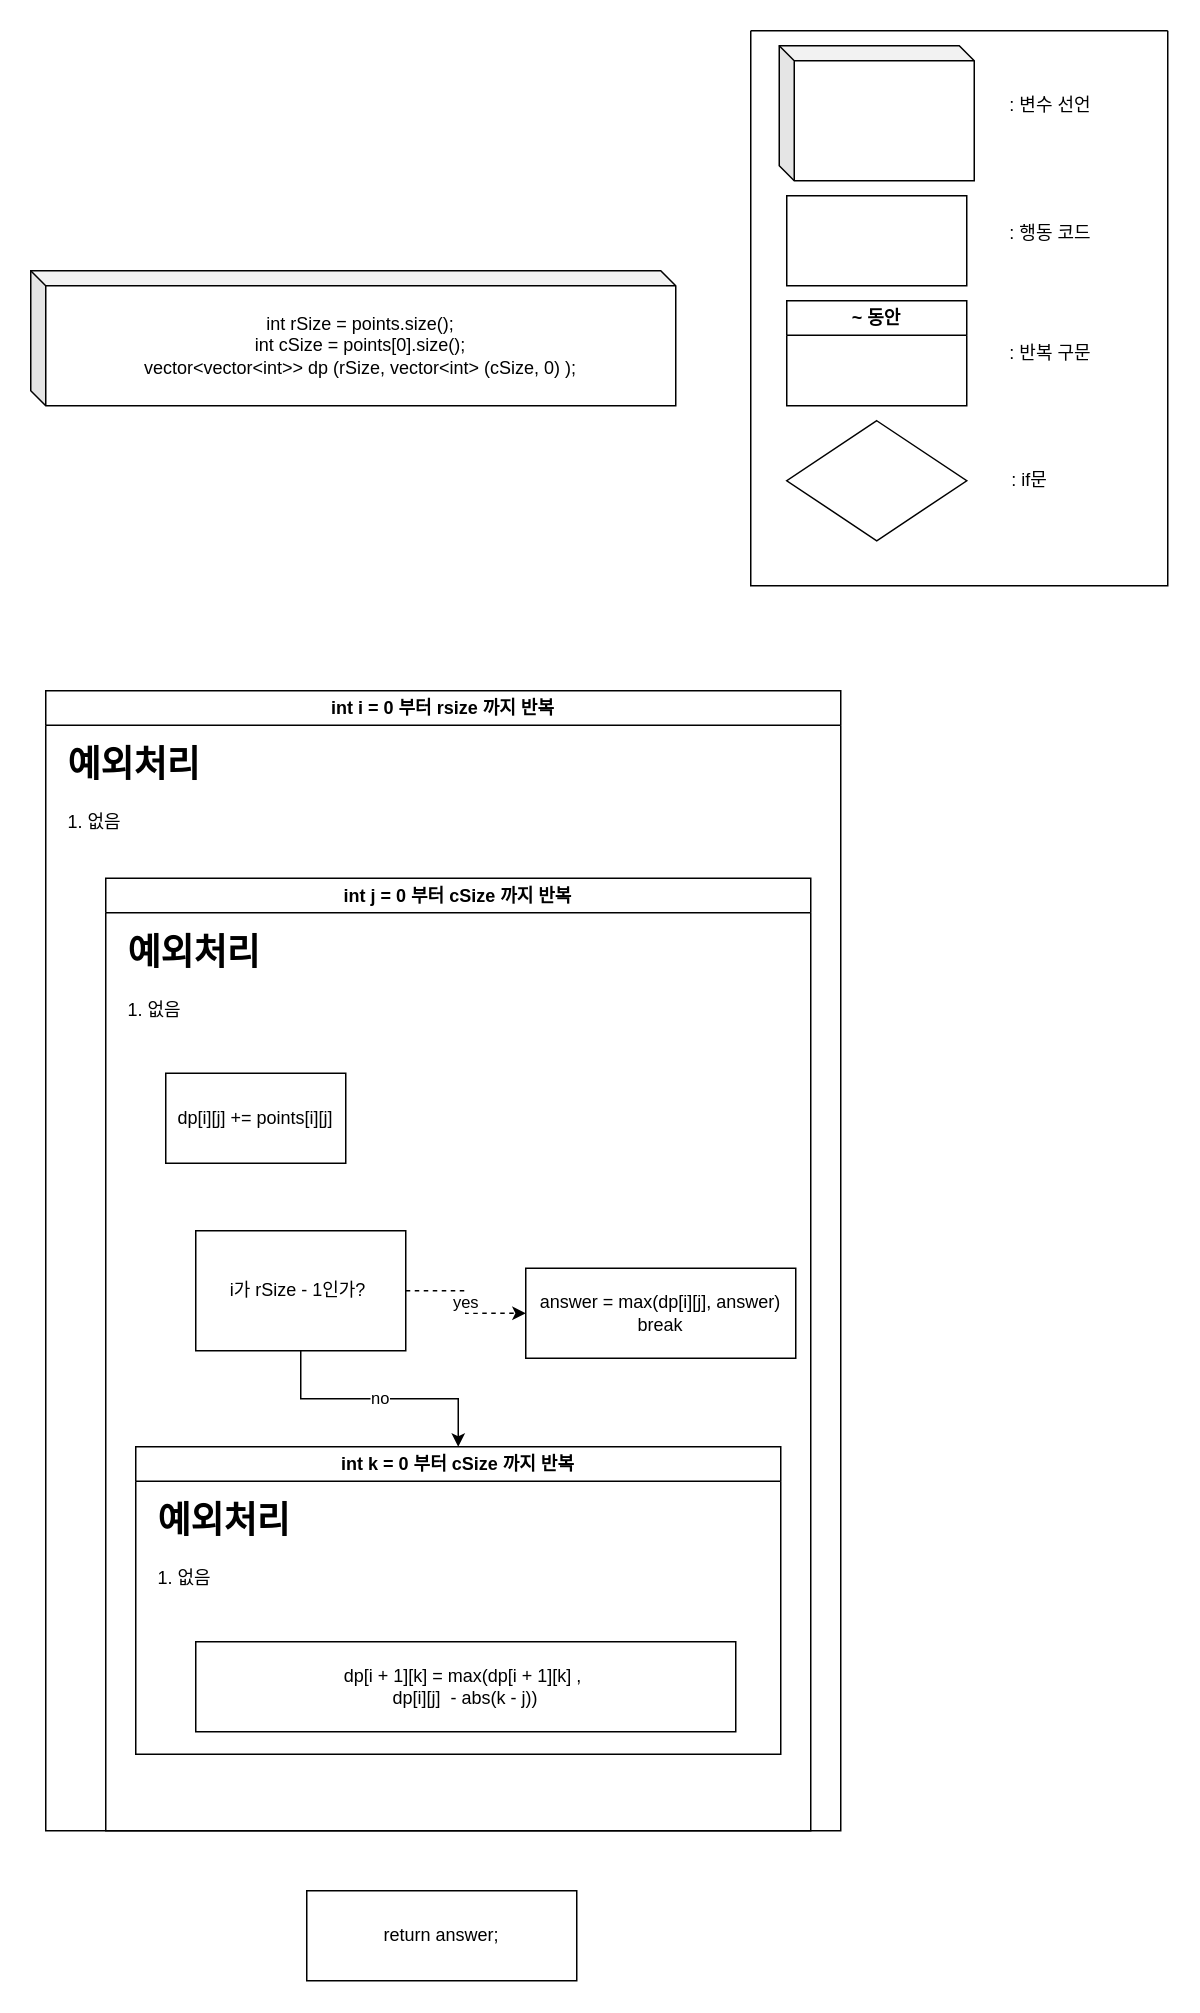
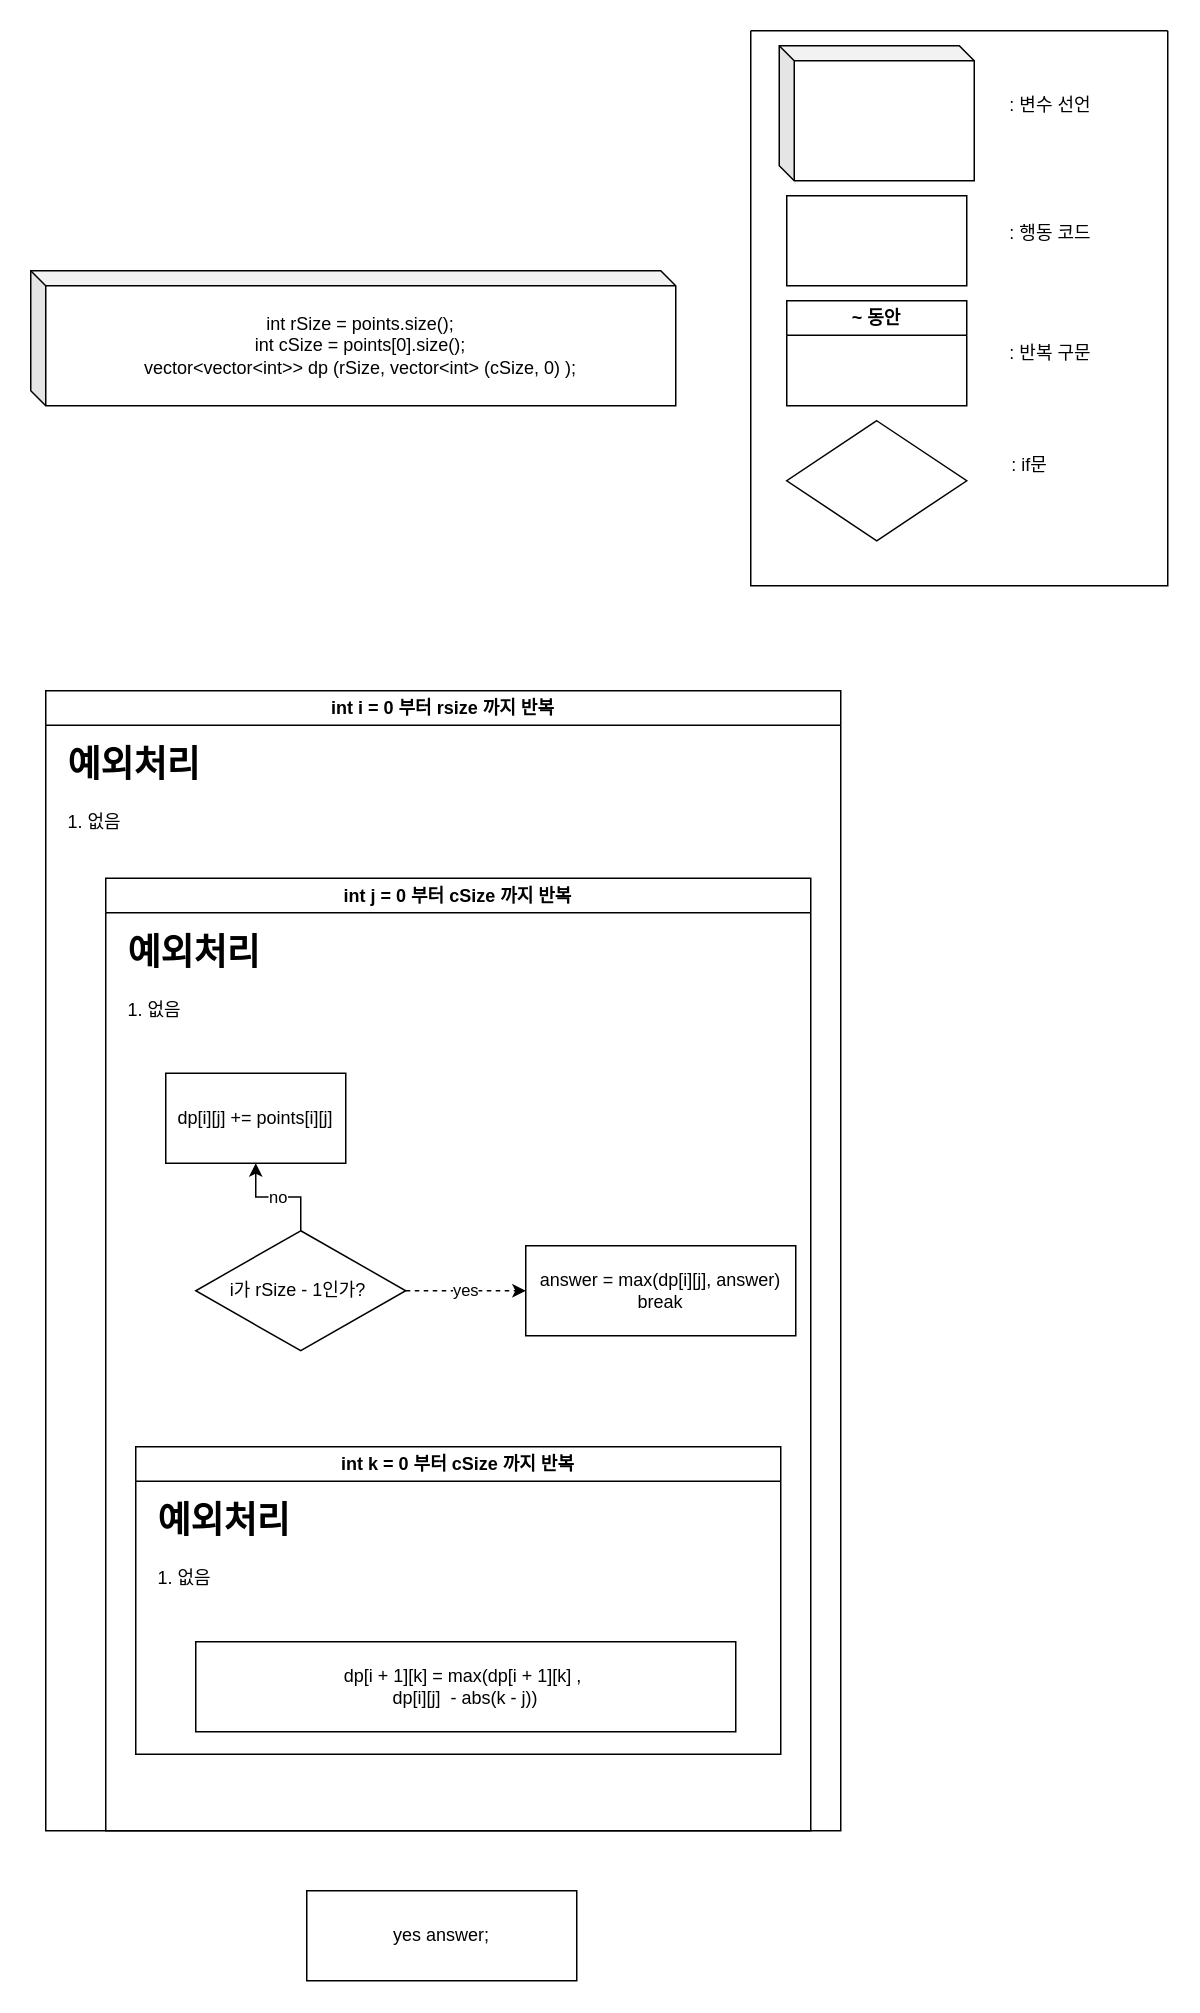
(1030, 481) -> (1030, 466)
(301, 1291) -> (301, 1291)
(661, 1313) -> (661, 1291)
(374, 1399) -> (283, 1197)
(442, 1936) -> (442, 1936)
